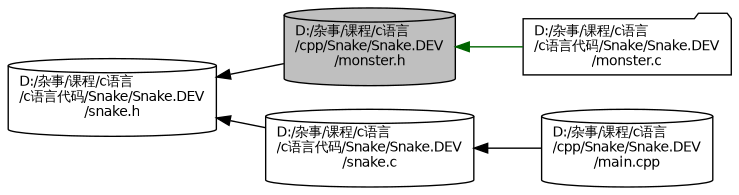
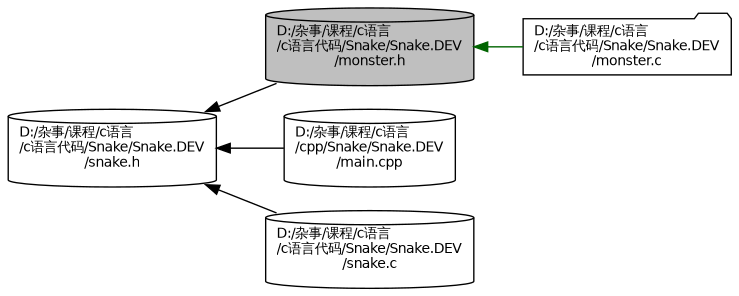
(370, 47) -> (370, 47)
(515, 148) -> (257, 148)
